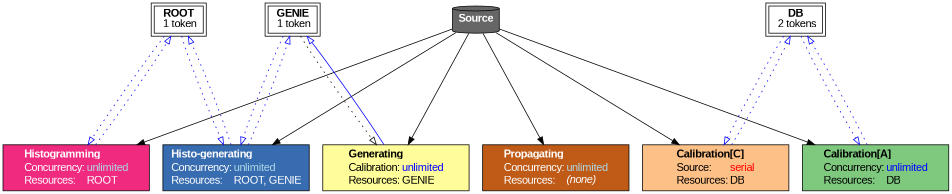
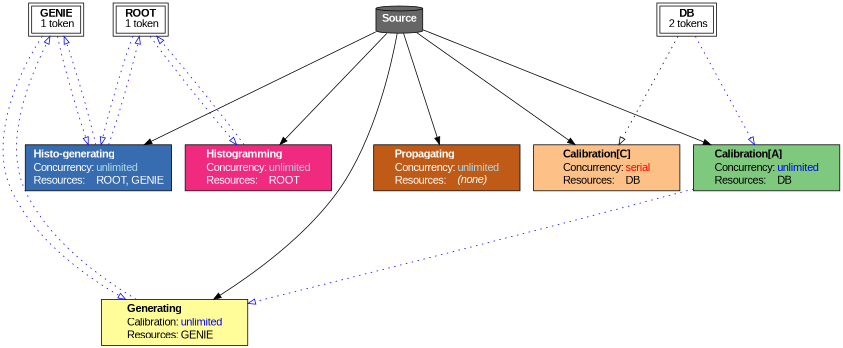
(755, 87) -> (650, 87)
(335, 88) -> (10, 185)
(347, 90) -> (26, 192)
(840, 93) -> (475, 246)
(760, 95) -> none
(694, 168) -> (594, 168)
